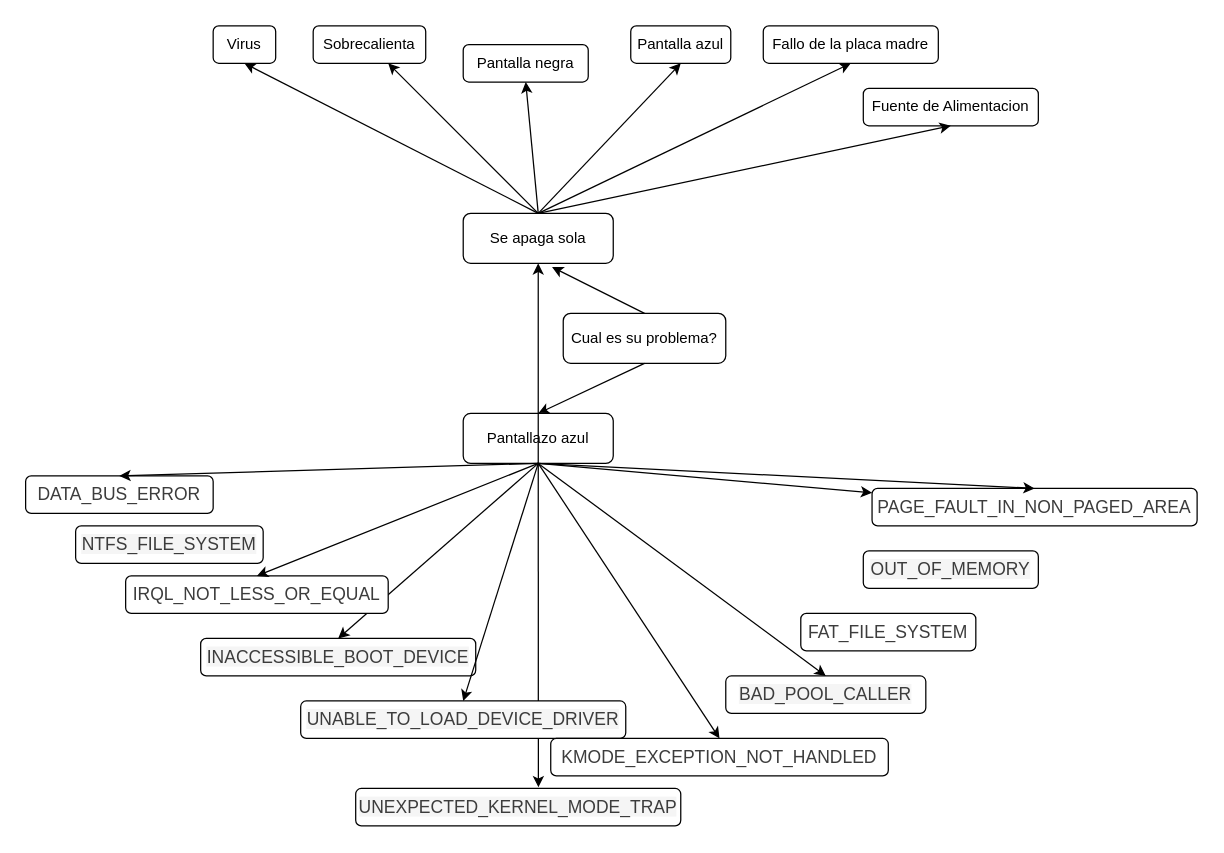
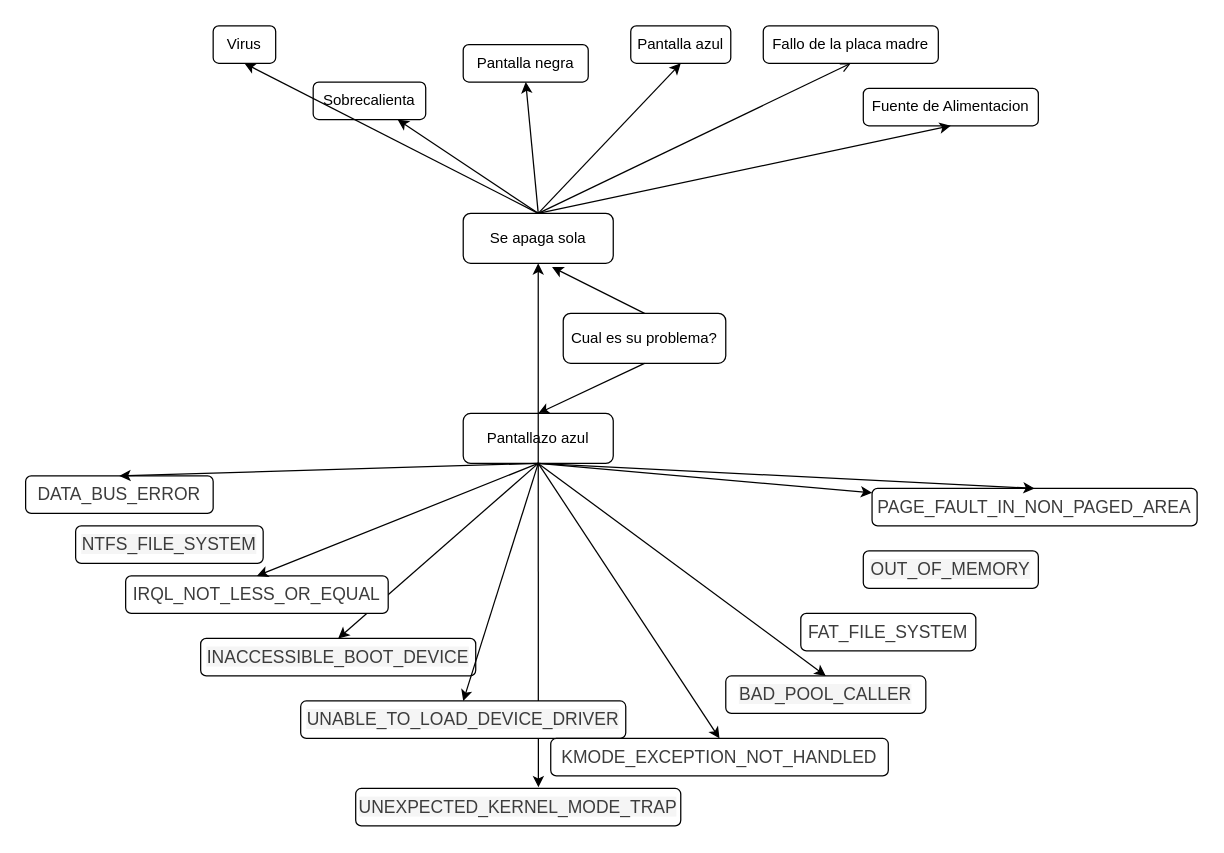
(369, 44) -> (369, 101)
(842, 67) -> (844, 66)
